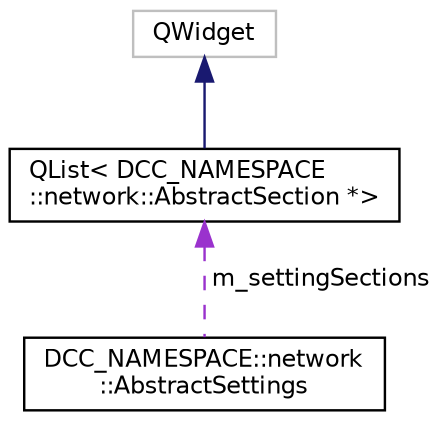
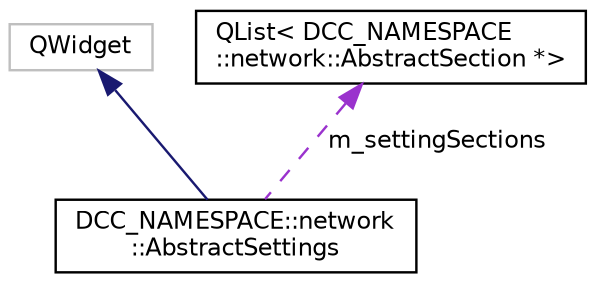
(205, 115) -> (161, 145)
